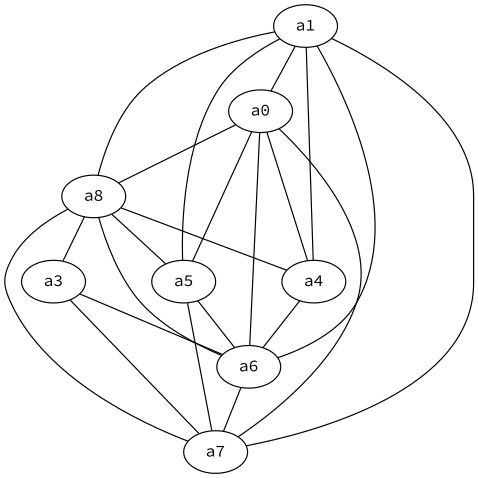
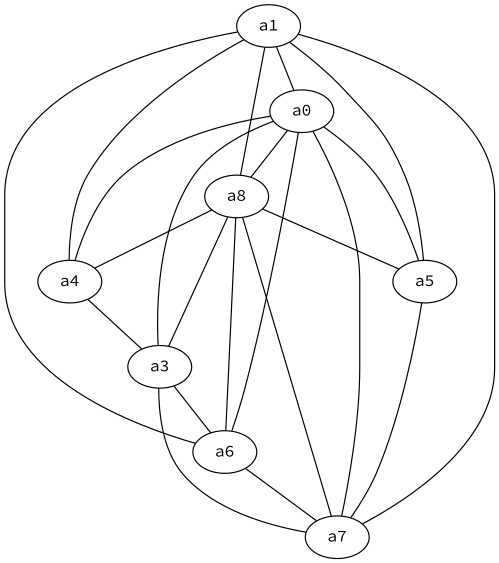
none -> (176, 211)
(216, 324) -> none
(281, 324) -> (115, 324)
